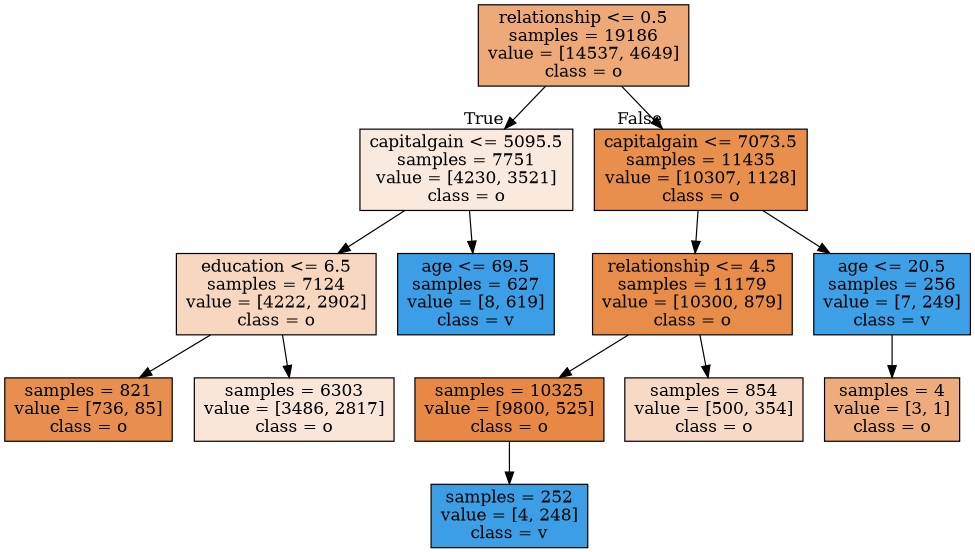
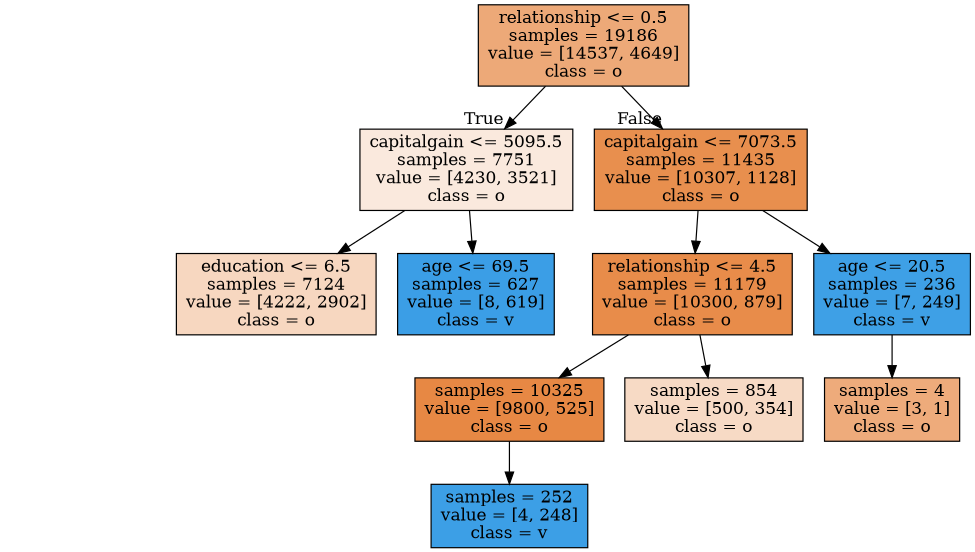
(892, 294) -> (892, 294)
(88, 410) -> none
(294, 410) -> none
